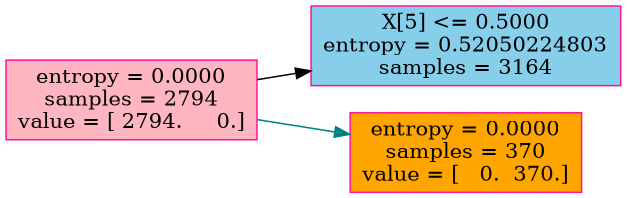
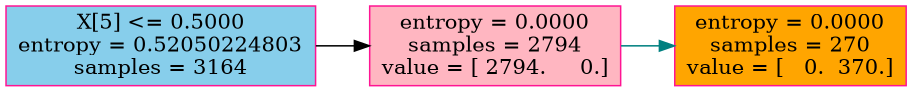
(276, 77) -> (335, 46)
(466, 153) -> (790, 46)
